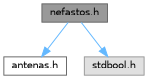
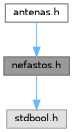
(58, 36) -> (37, 35)
